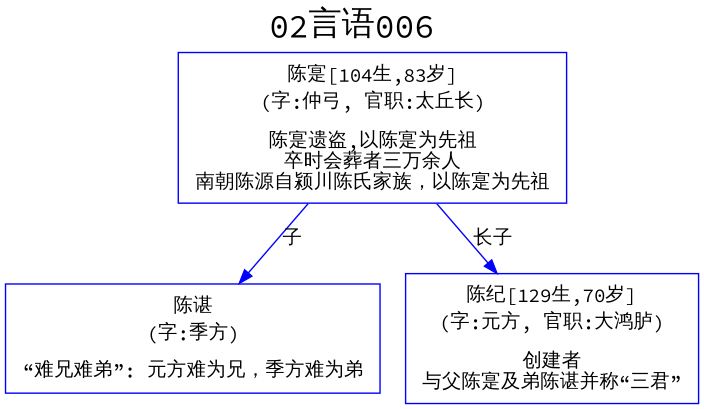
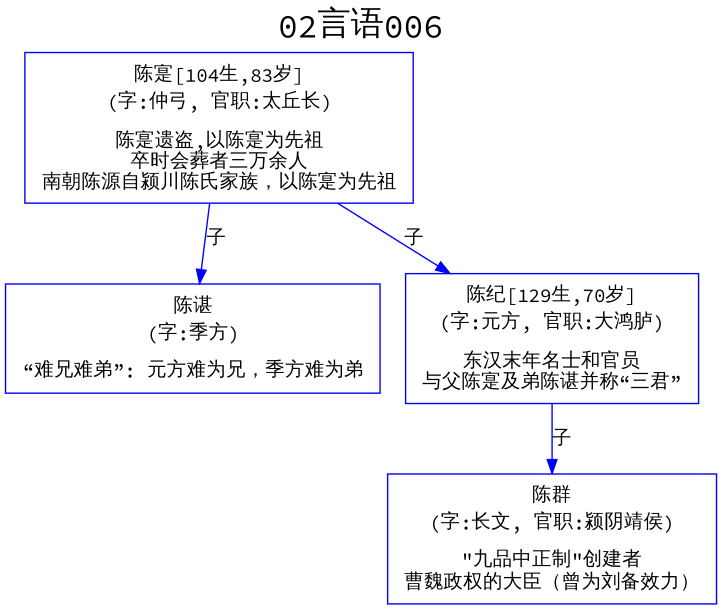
(493, 238) -> (415, 238)
(552, 361) -> (552, 361)
none -> (552, 539)
